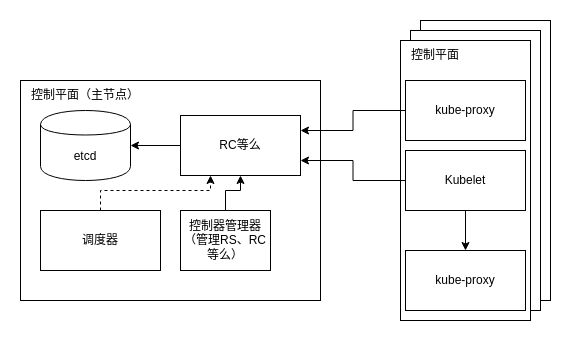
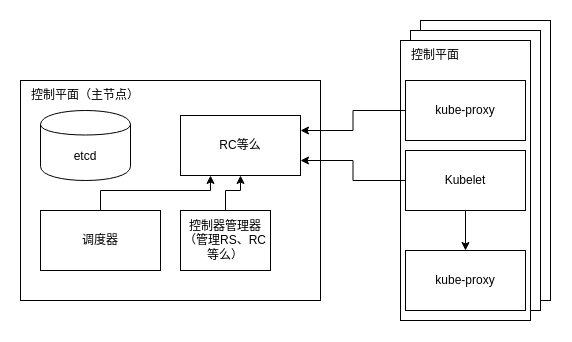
(159, 146) -> none
(151, 191) -> (151, 191)
